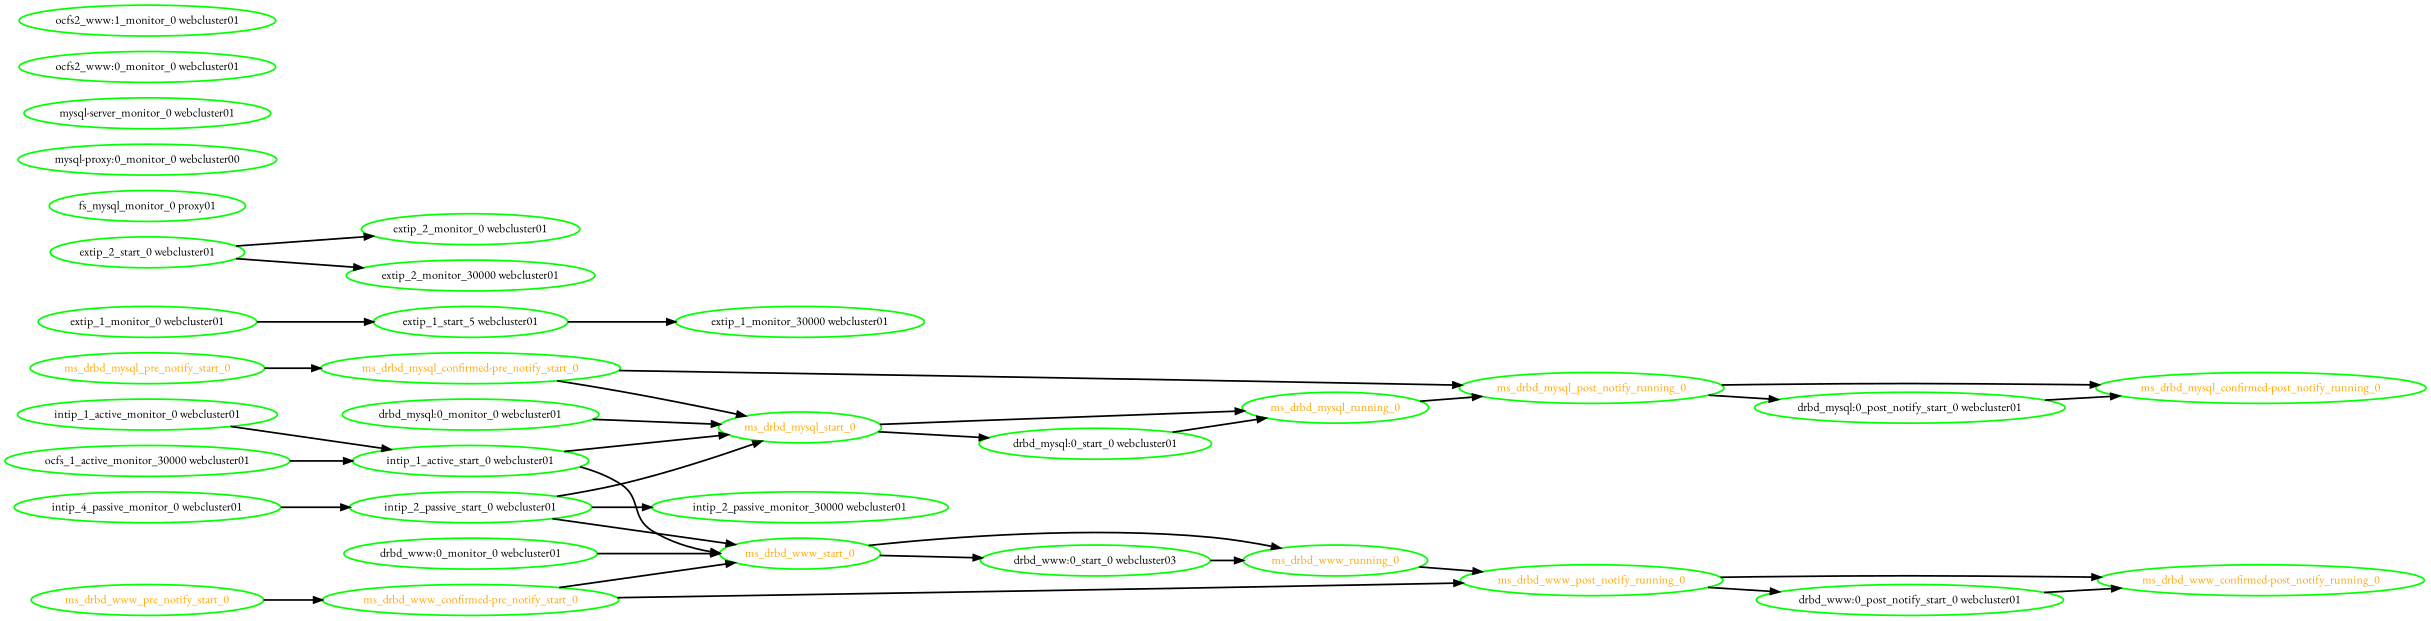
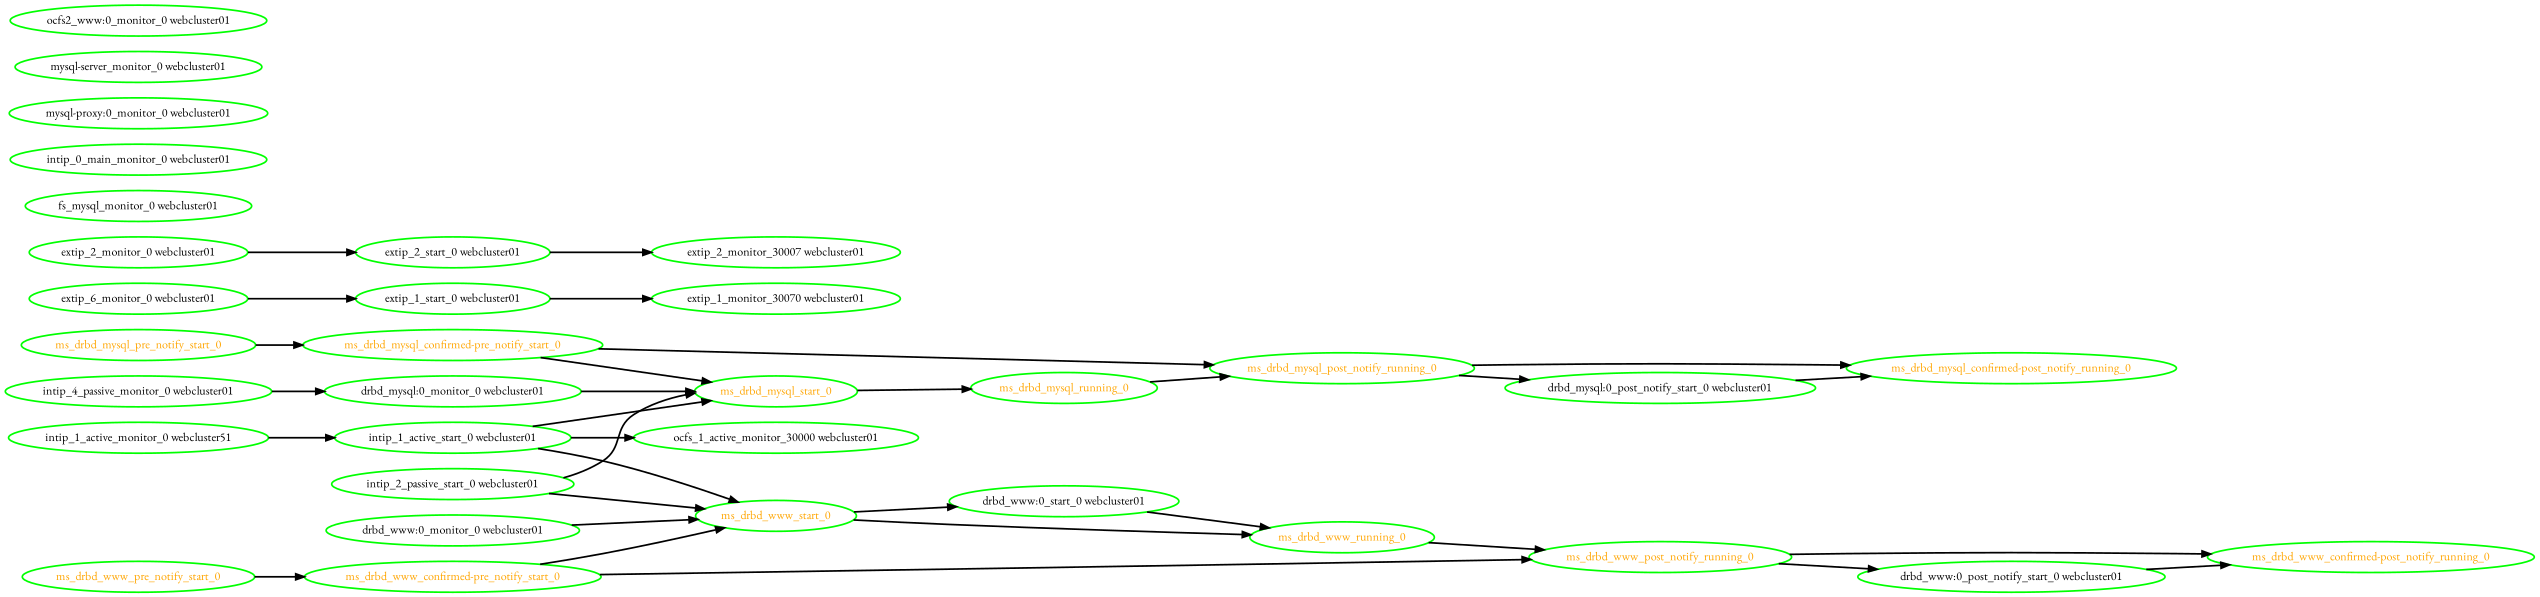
(147, 21) -> none
none -> (138, 160)
(147, 160) -> (138, 113)
(147, 206) -> (138, 206)
(300, 241) -> (297, 252)
(471, 276) -> (776, 252)
(147, 322) -> (138, 299)
(471, 322) -> (453, 299)
(800, 322) -> (776, 299)
(147, 415) -> (138, 438)
(1095, 444) -> none
(317, 461) -> (598, 438)
(311, 507) -> (294, 391)
(800, 507) -> none
(1095, 560) -> (1064, 501)
